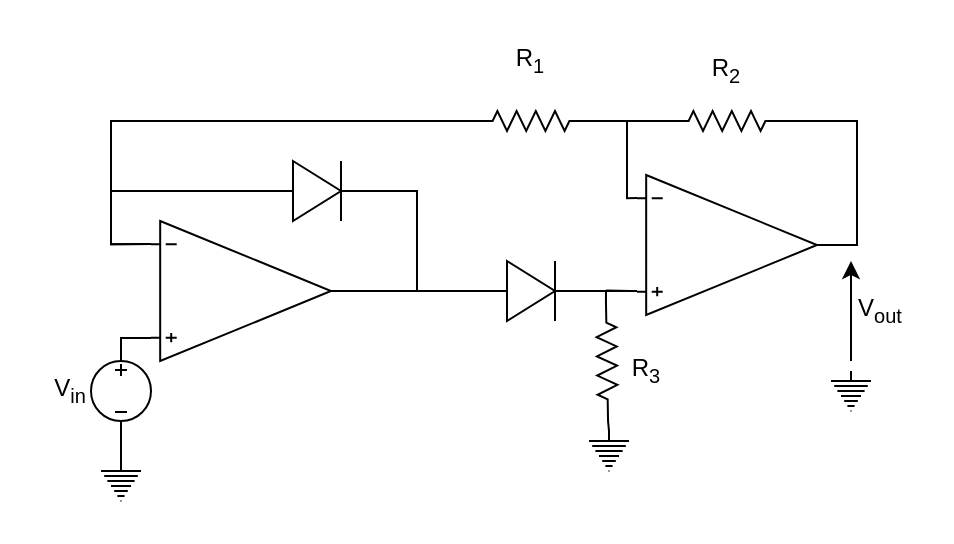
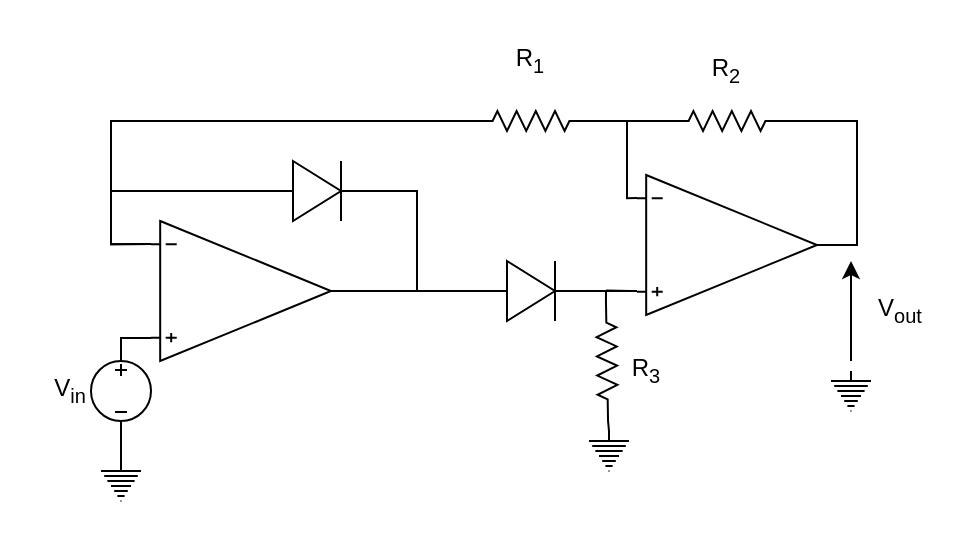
(881, 311) -> (901, 311)
